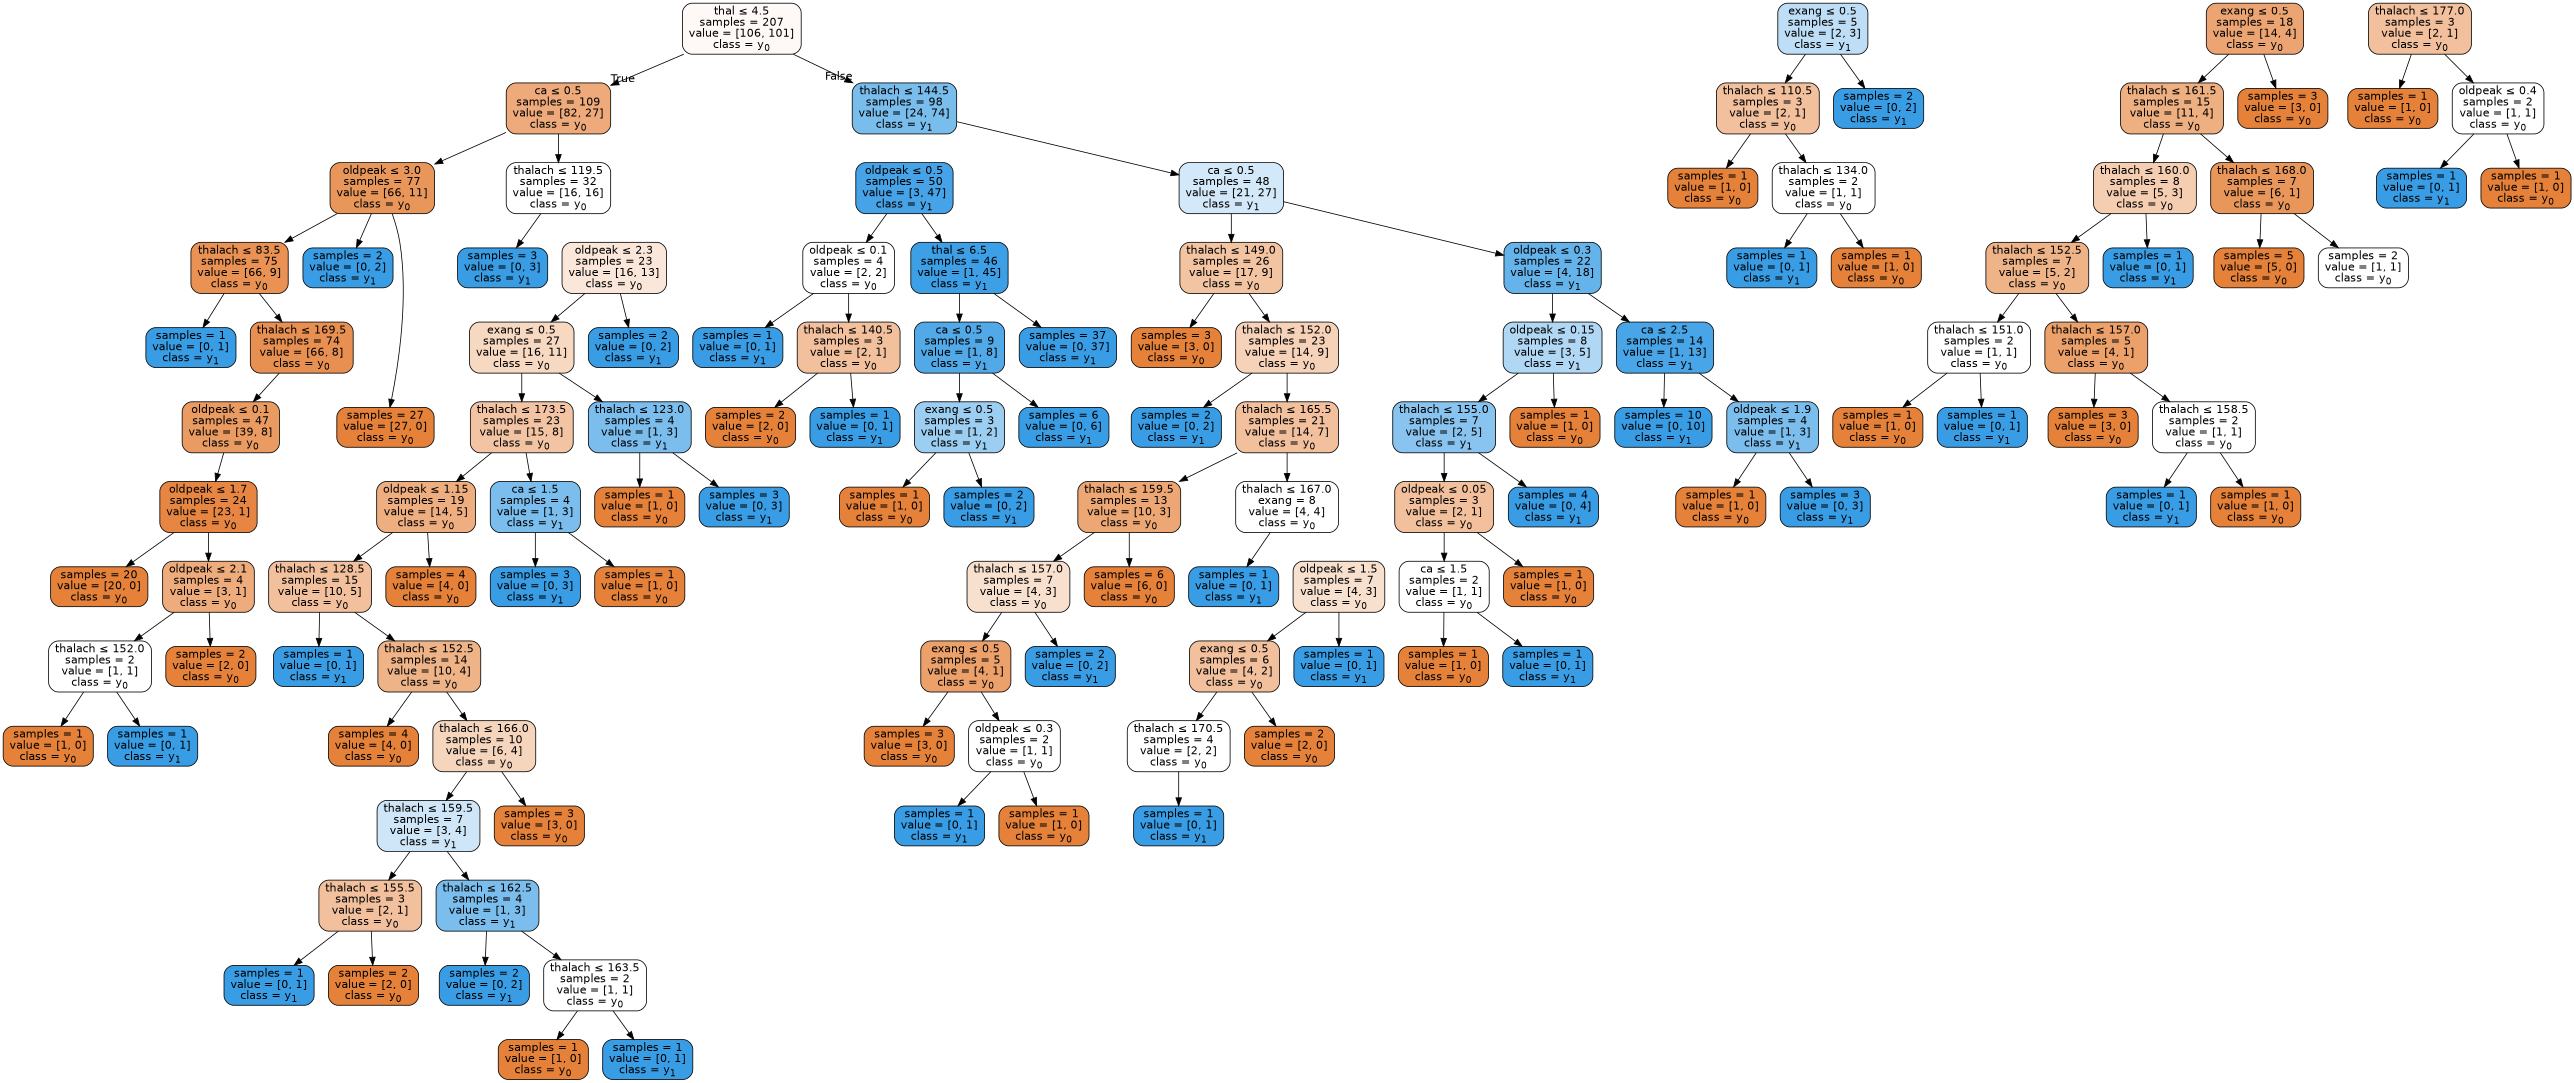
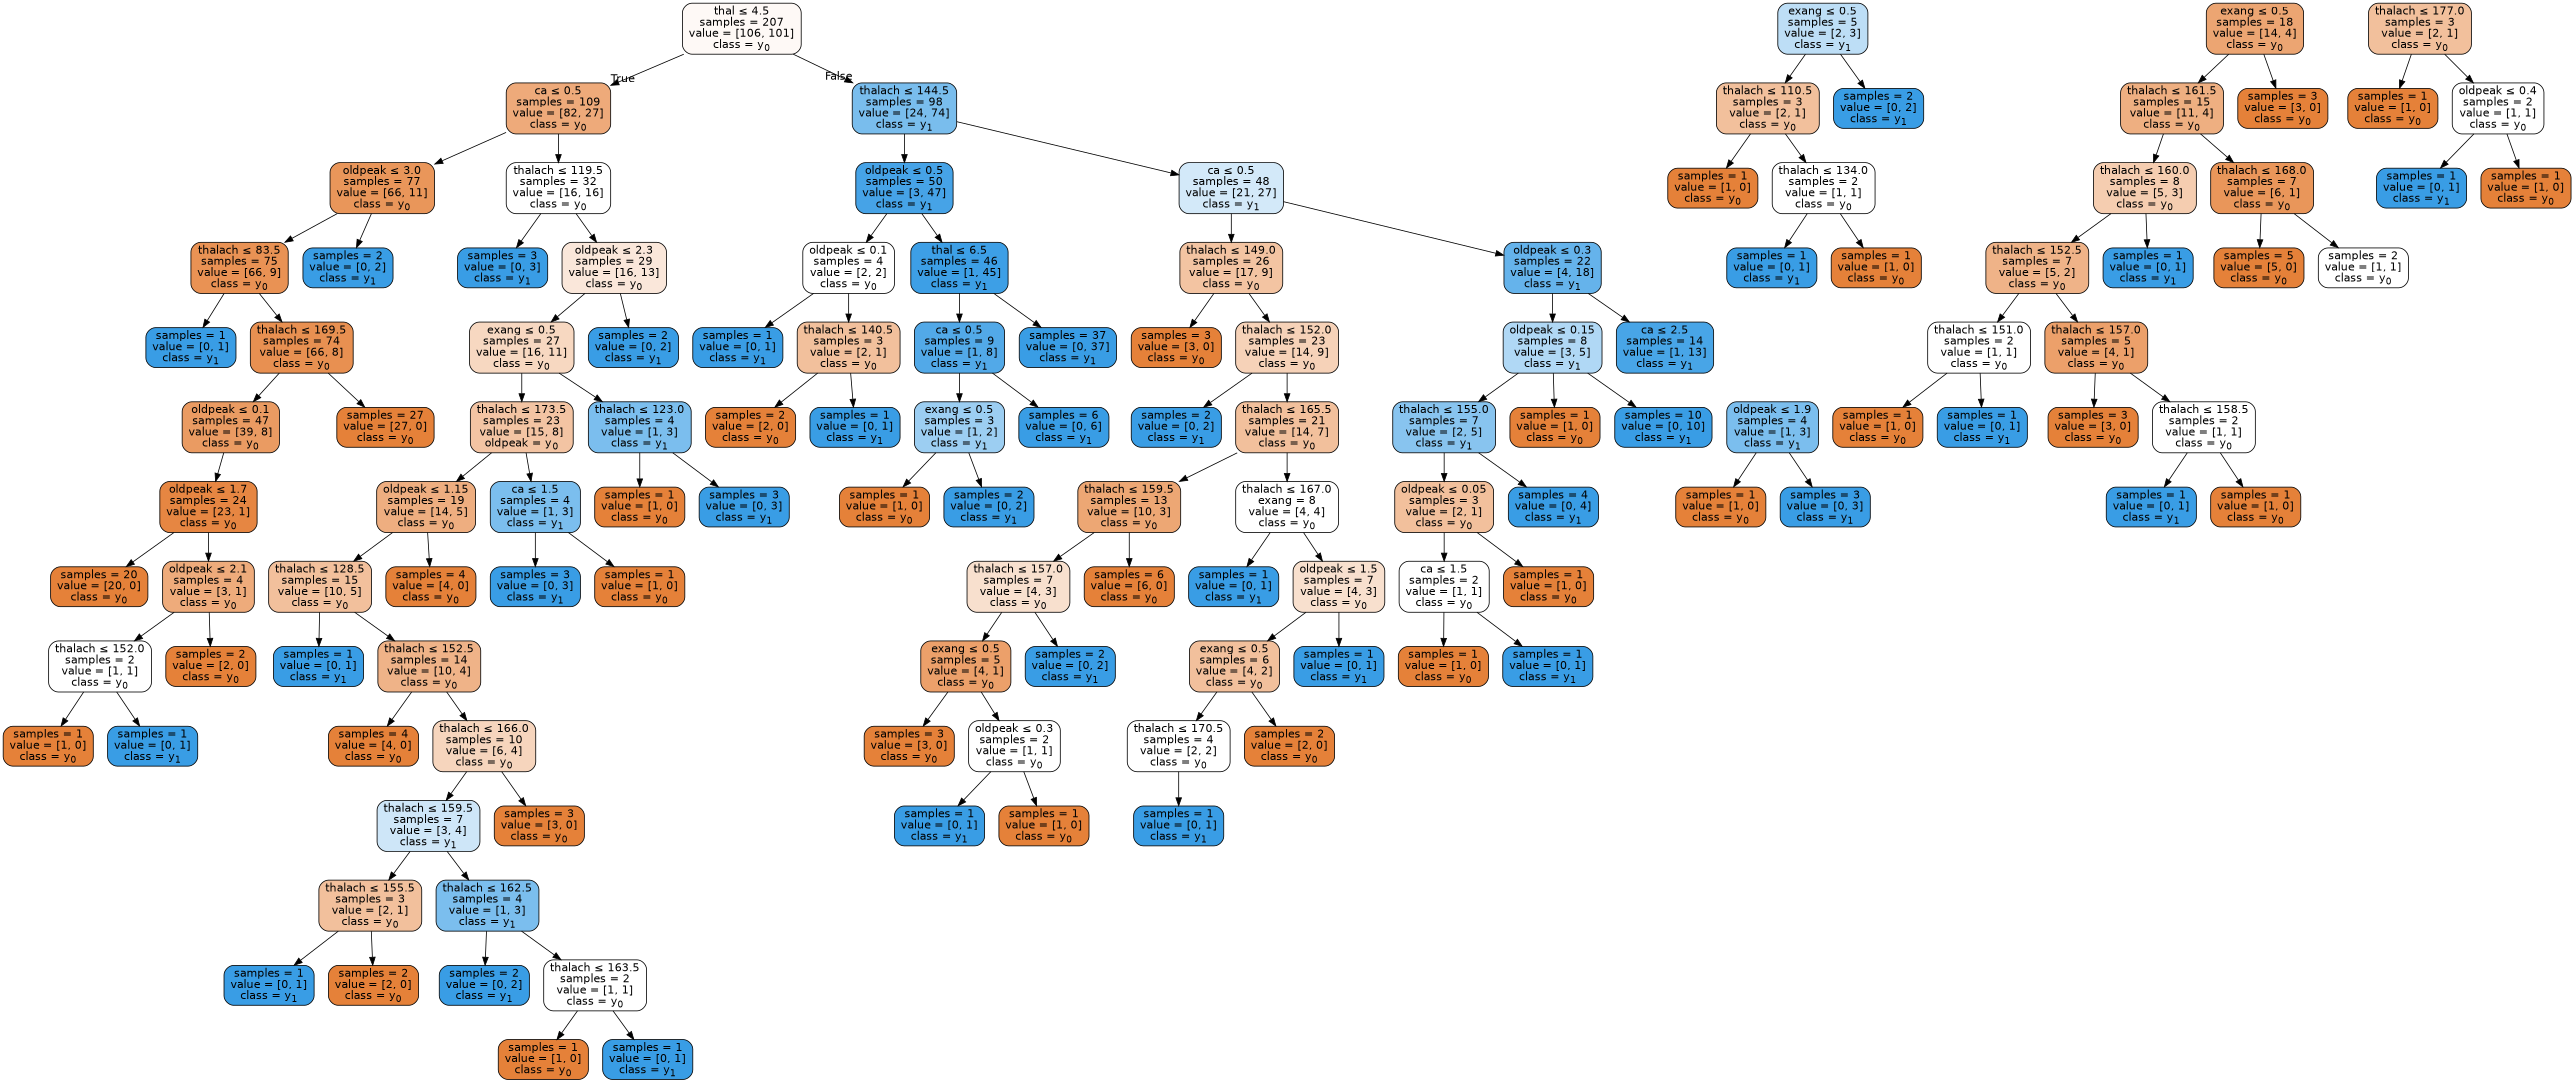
none -> (904, 144)
none -> (584, 225)
(614, 261) -> (614, 261)
(403, 306) -> (344, 387)
(1715, 385) -> none
(1664, 386) -> (1608, 388)
(519, 443) -> (519, 443)
none -> (1311, 543)
